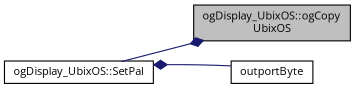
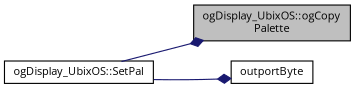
(272, 23) -> (272, 23)
(199, 65) -> (186, 80)
